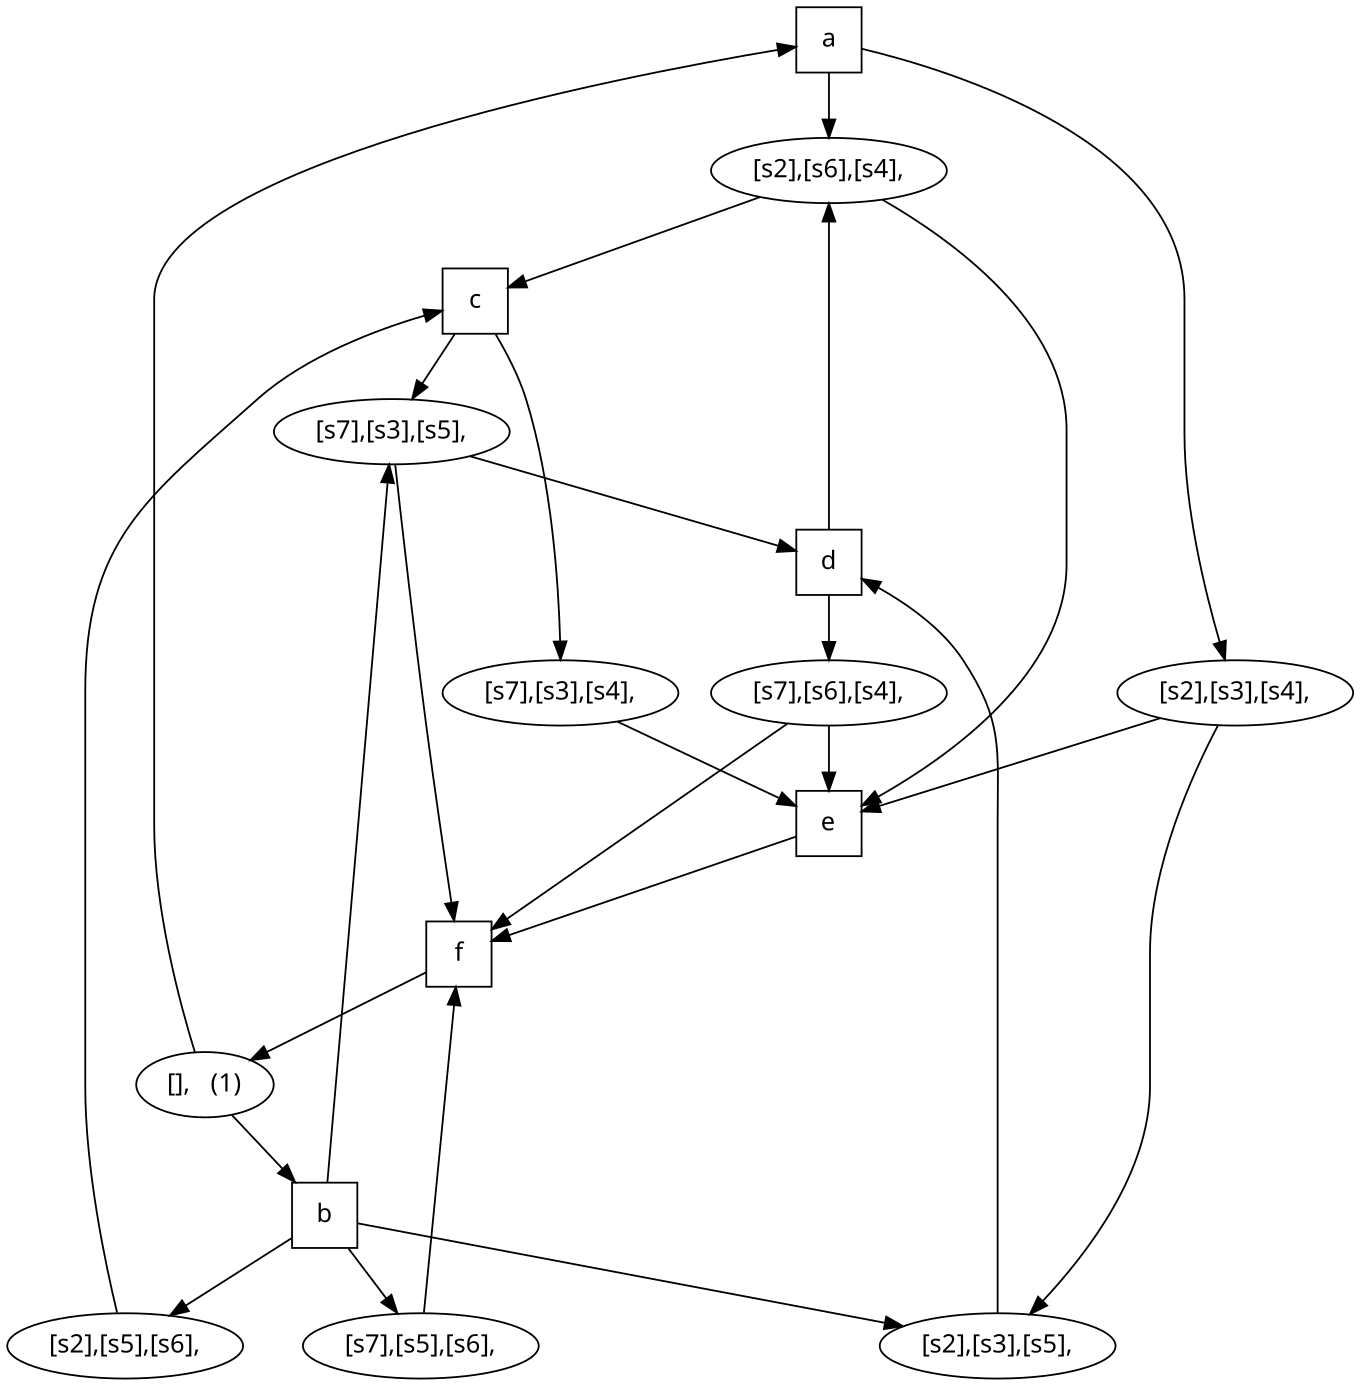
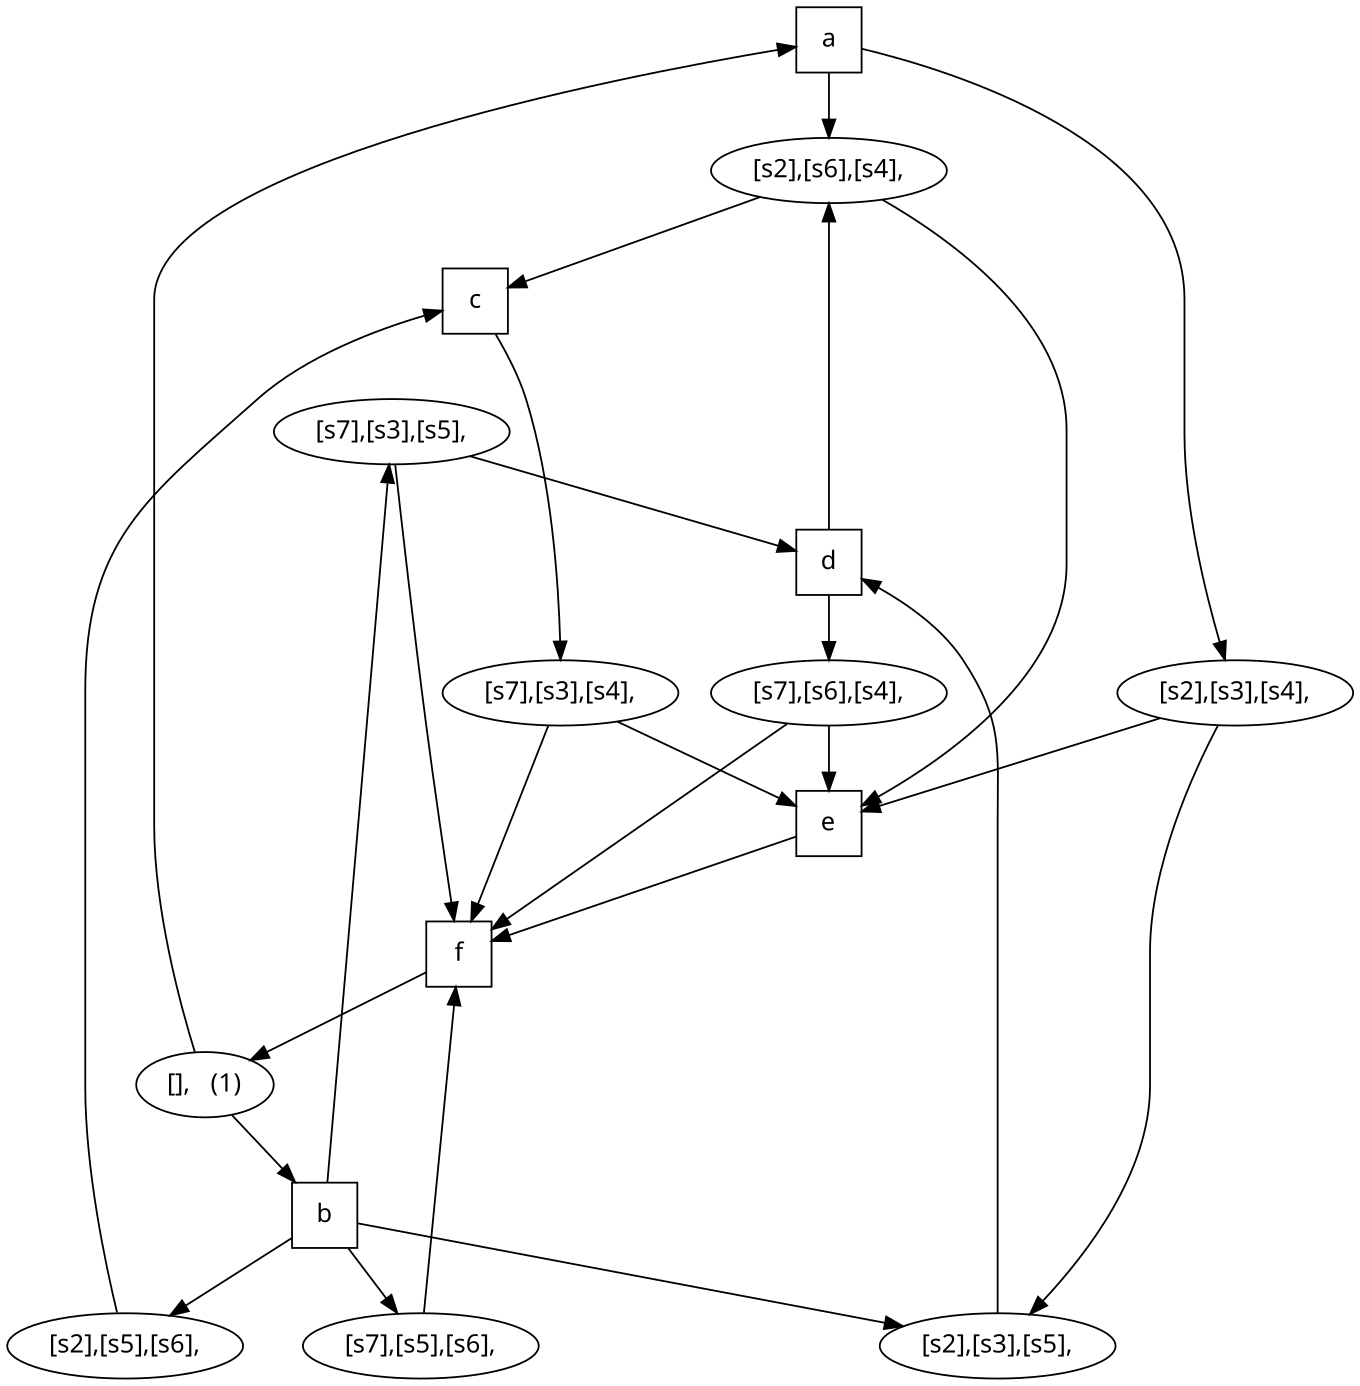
(439, 359) -> none
none -> (513, 815)
